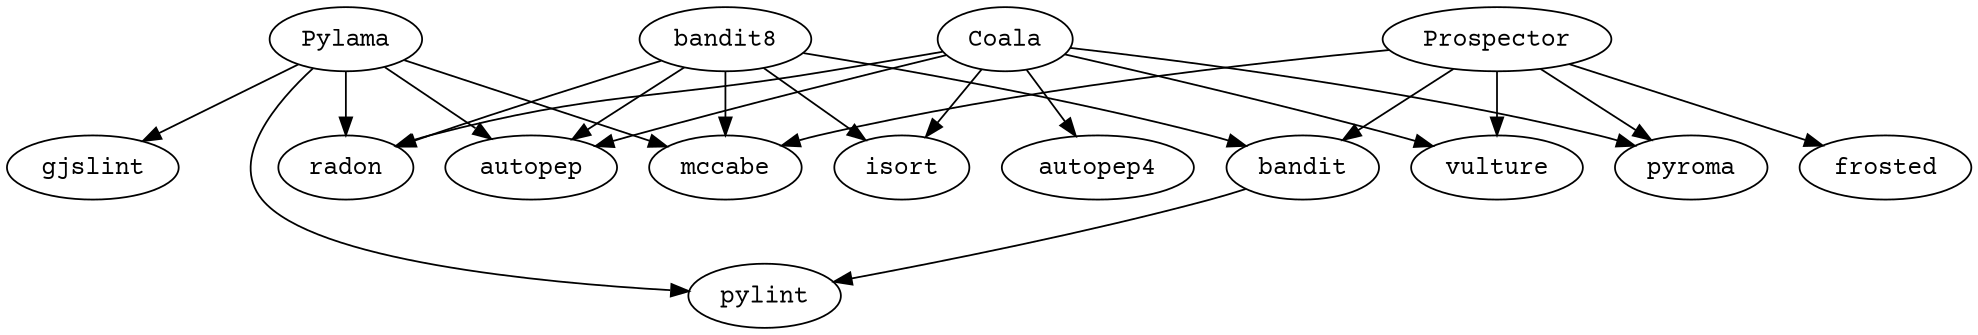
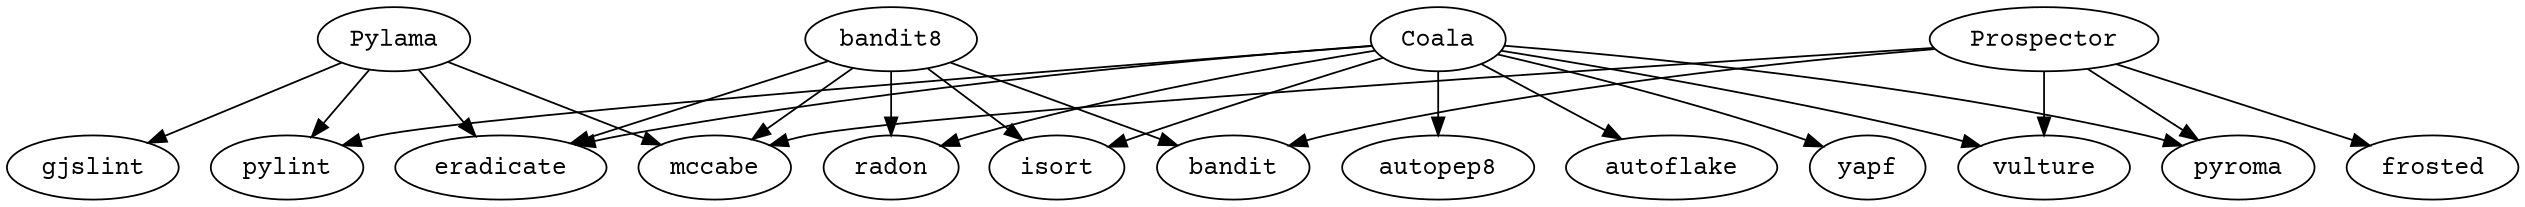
(346, 95) -> none
(531, 168) -> (501, 168)
(1098, 168) -> (1438, 168)
none -> (1672, 168)
none -> (1868, 168)
(1050, 238) -> (865, 87)
